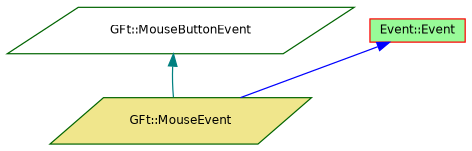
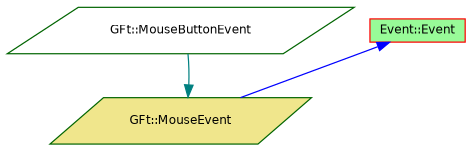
(173, 82) -> (189, 69)
